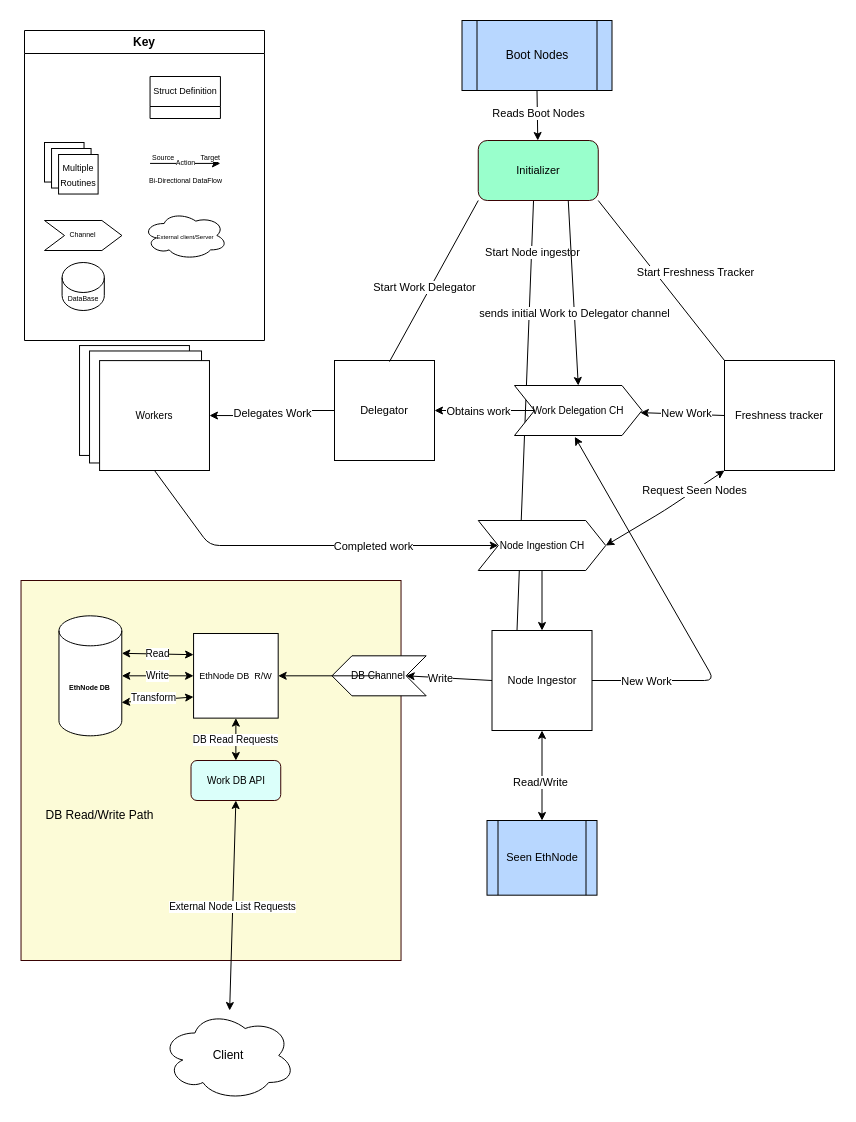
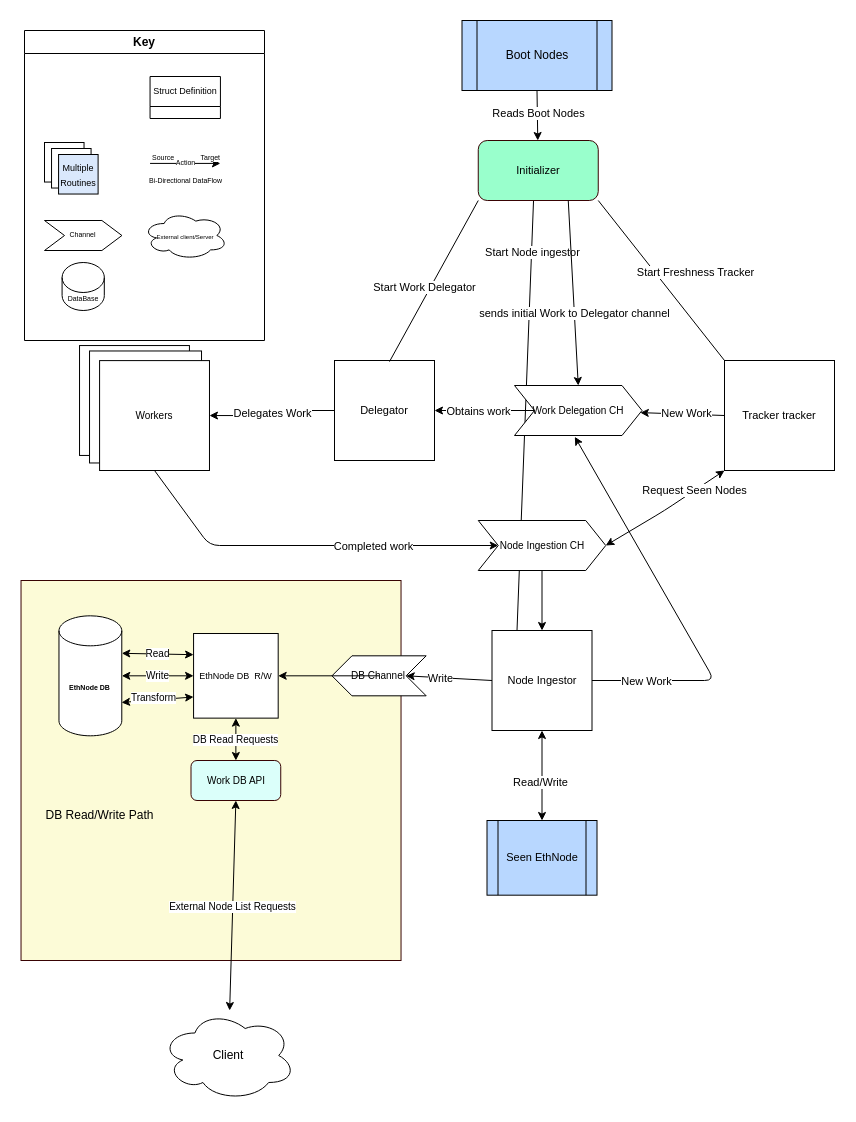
(78, 174) -> (78, 174)
(780, 416) -> (780, 416)
